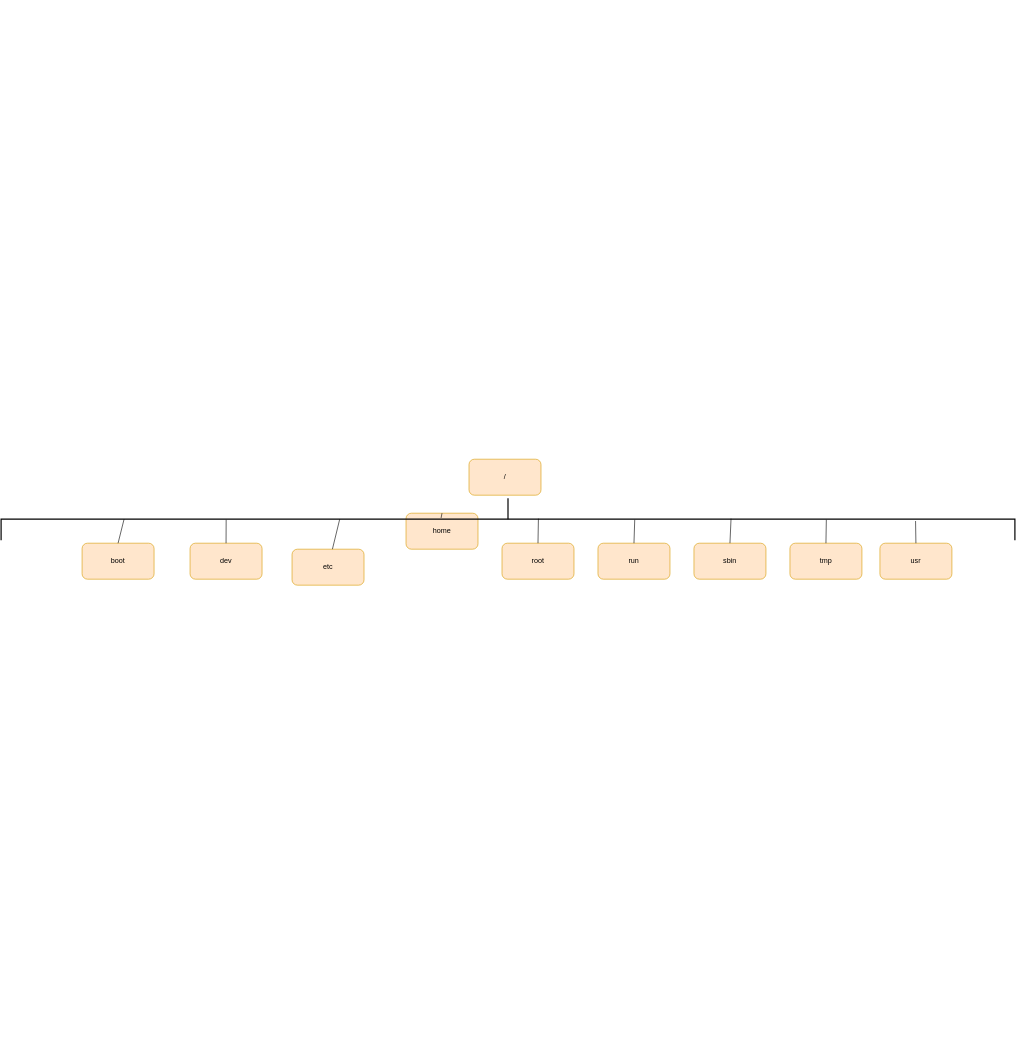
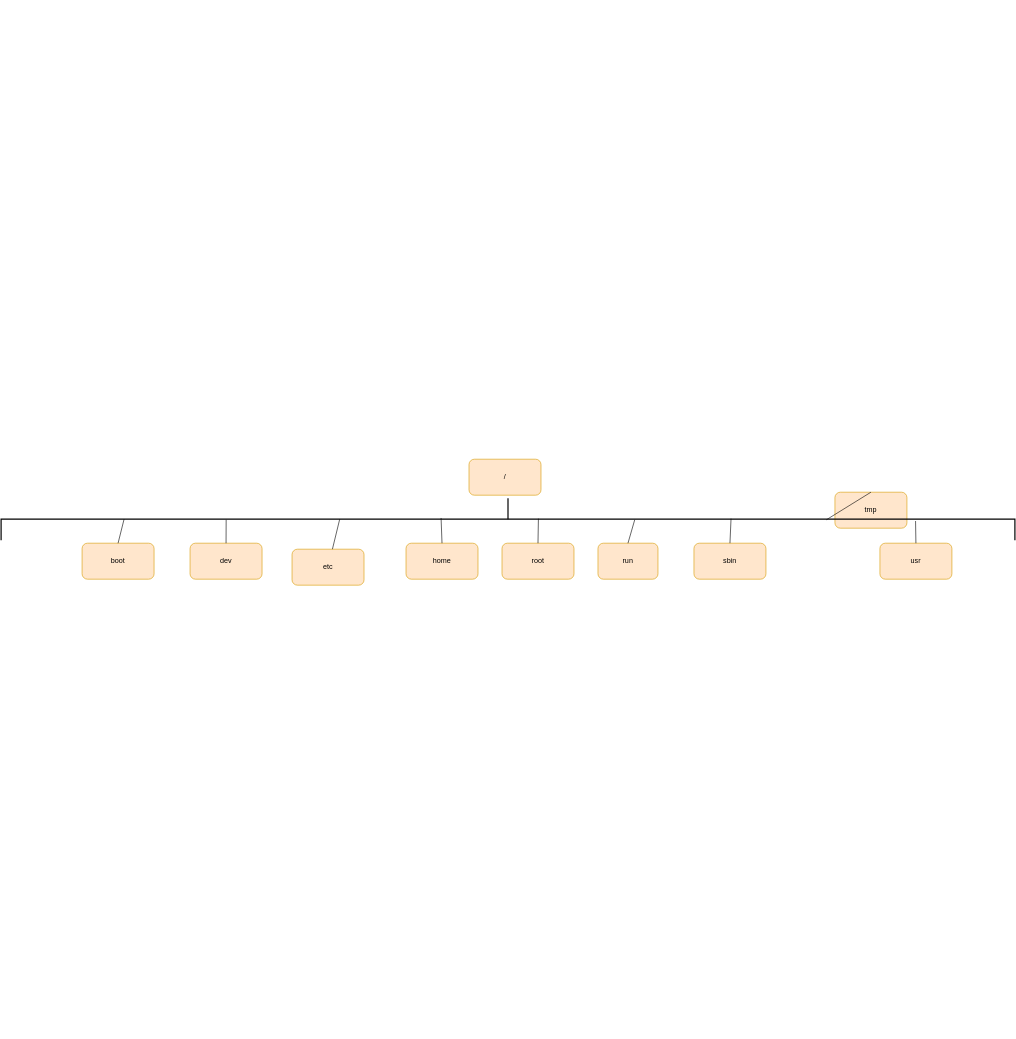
(442, 531) -> (442, 561)
(634, 561) -> (628, 561)
(826, 561) -> (871, 510)
